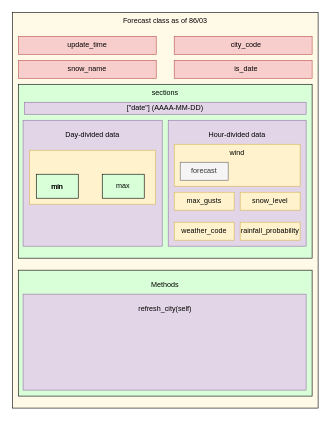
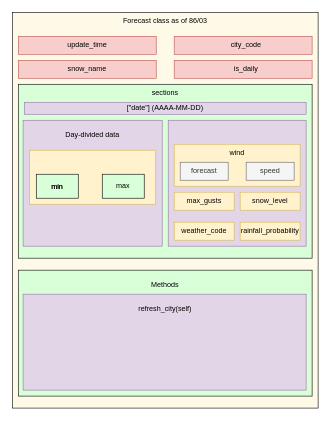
(246, 69) -> (246, 69)
(237, 135) -> none
none -> (270, 171)
